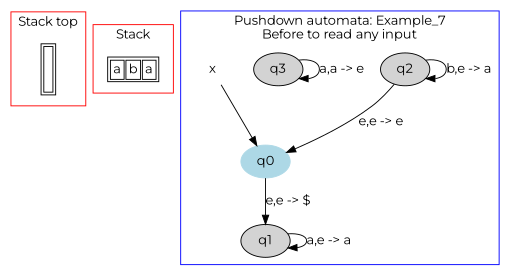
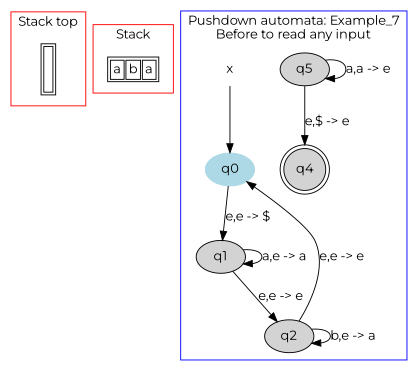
(278, 69) -> (305, 69)
none -> (305, 169)
none -> (252, 293)
